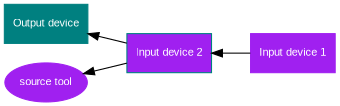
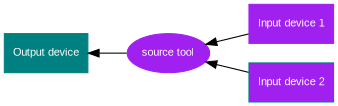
(113, 40) -> (113, 53)
(236, 53) -> (233, 38)
